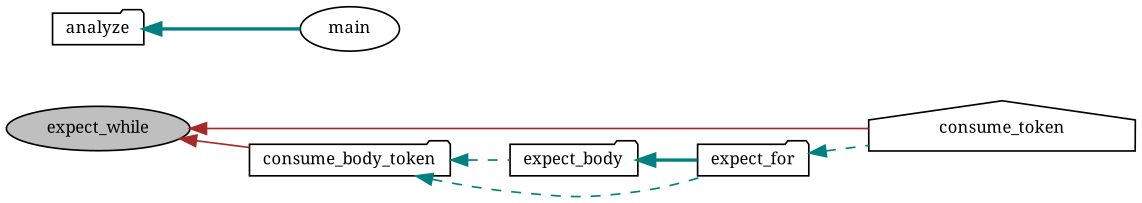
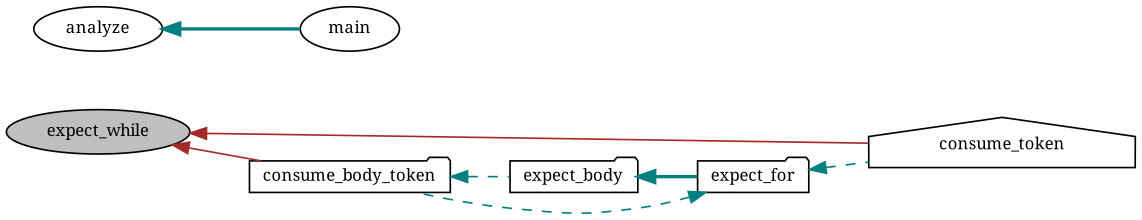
(98, 29) -> (98, 29)
(570, 196) -> (553, 212)
